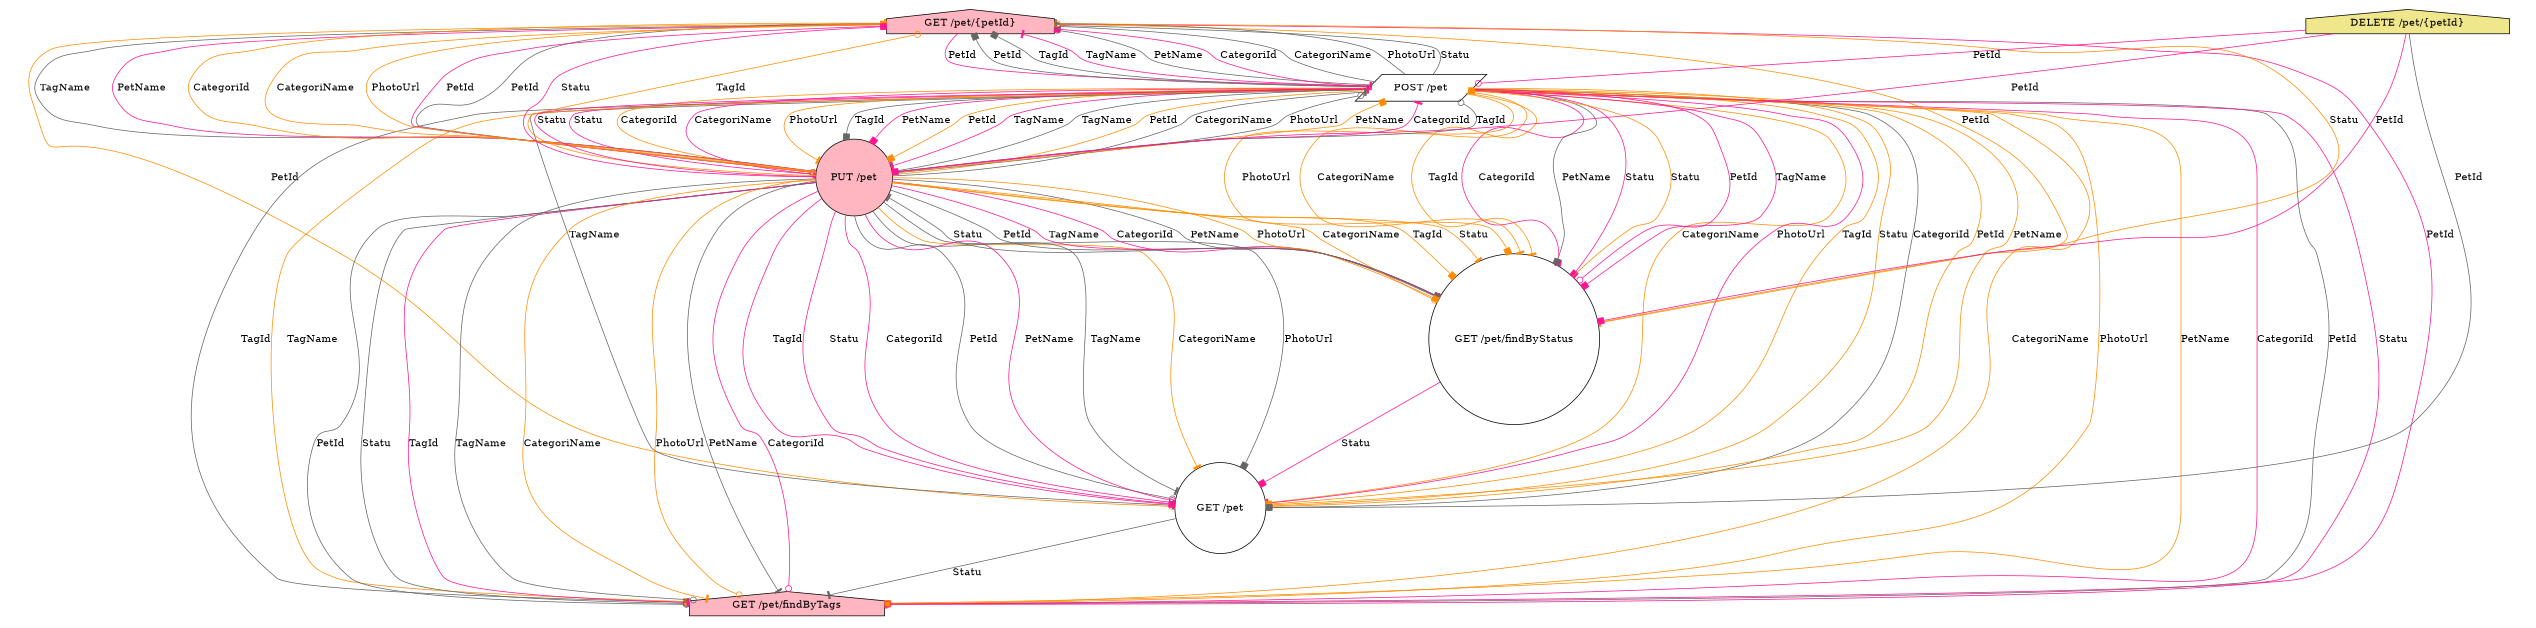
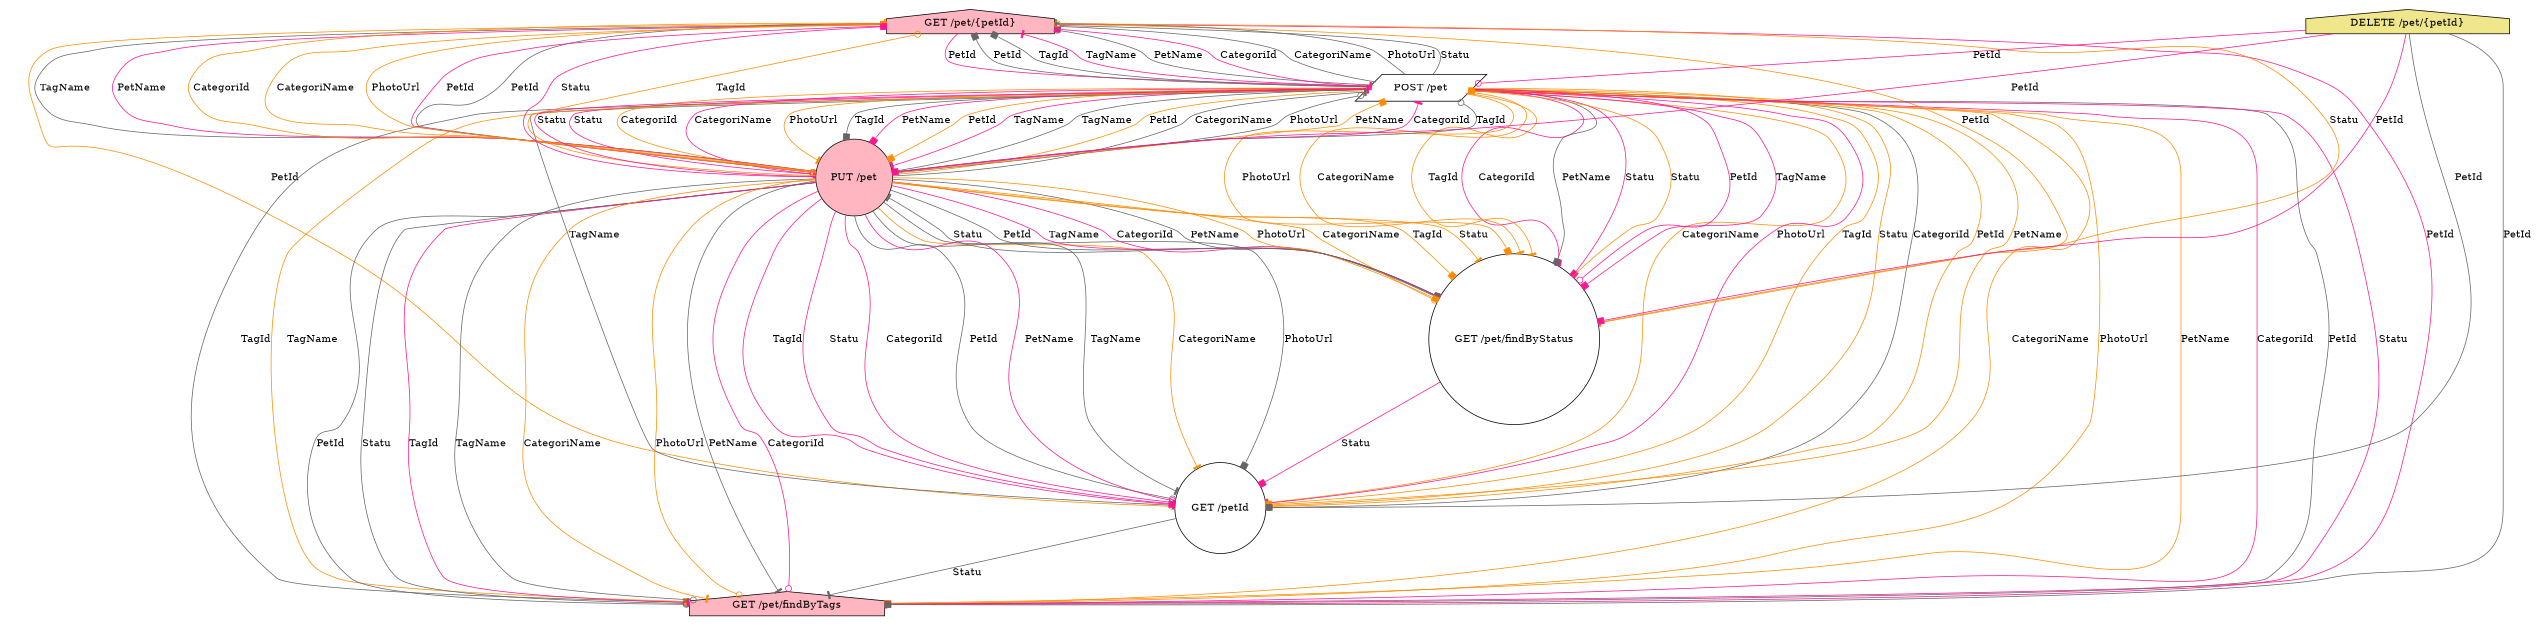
(1220, 508) -> (1220, 508)
none -> (2343, 576)
